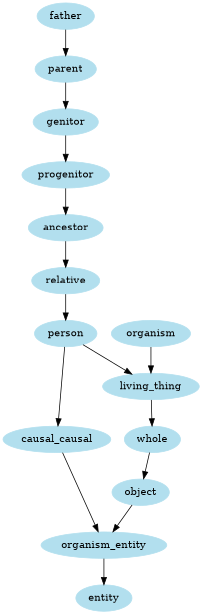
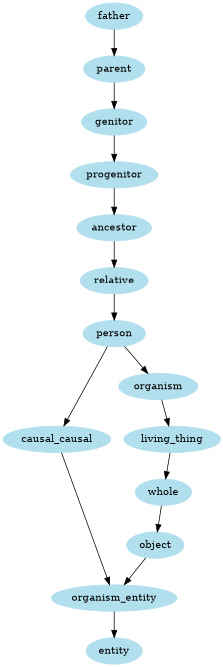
(104, 358) -> (134, 357)
